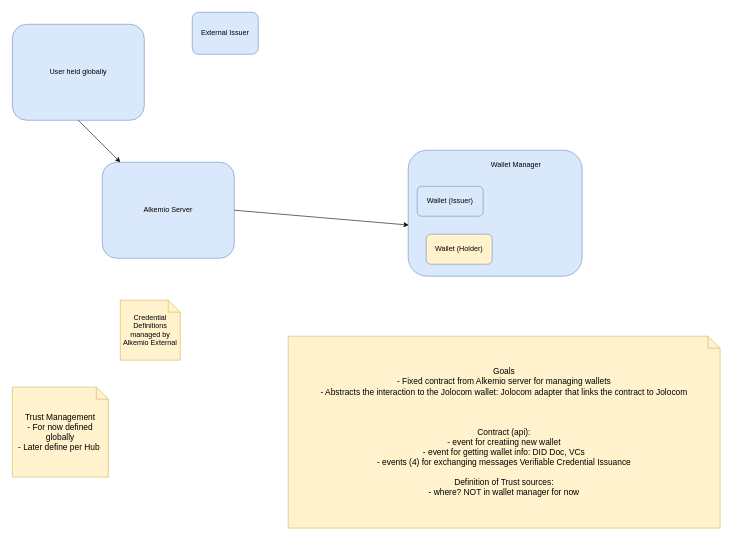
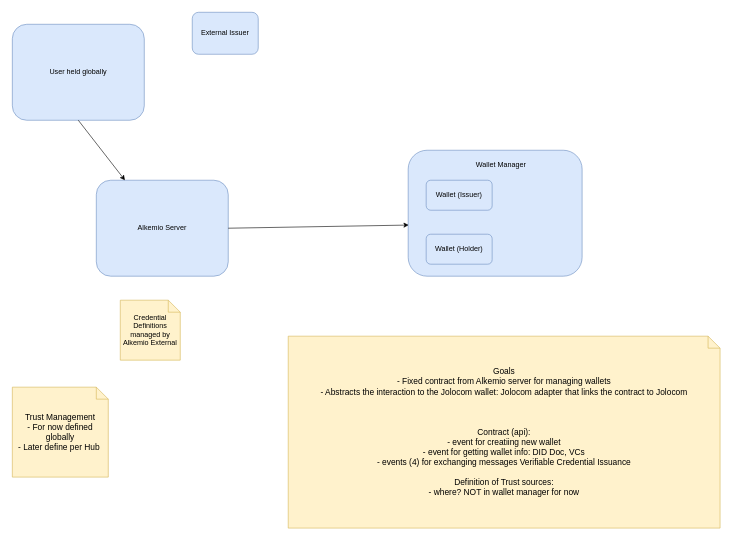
(516, 165) -> (501, 165)
(450, 201) -> (459, 195)
(168, 210) -> (162, 228)
(459, 249) -> (459, 249)
